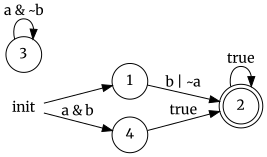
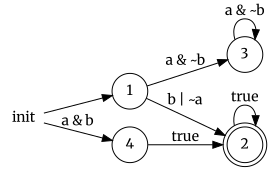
none -> (183, 74)
